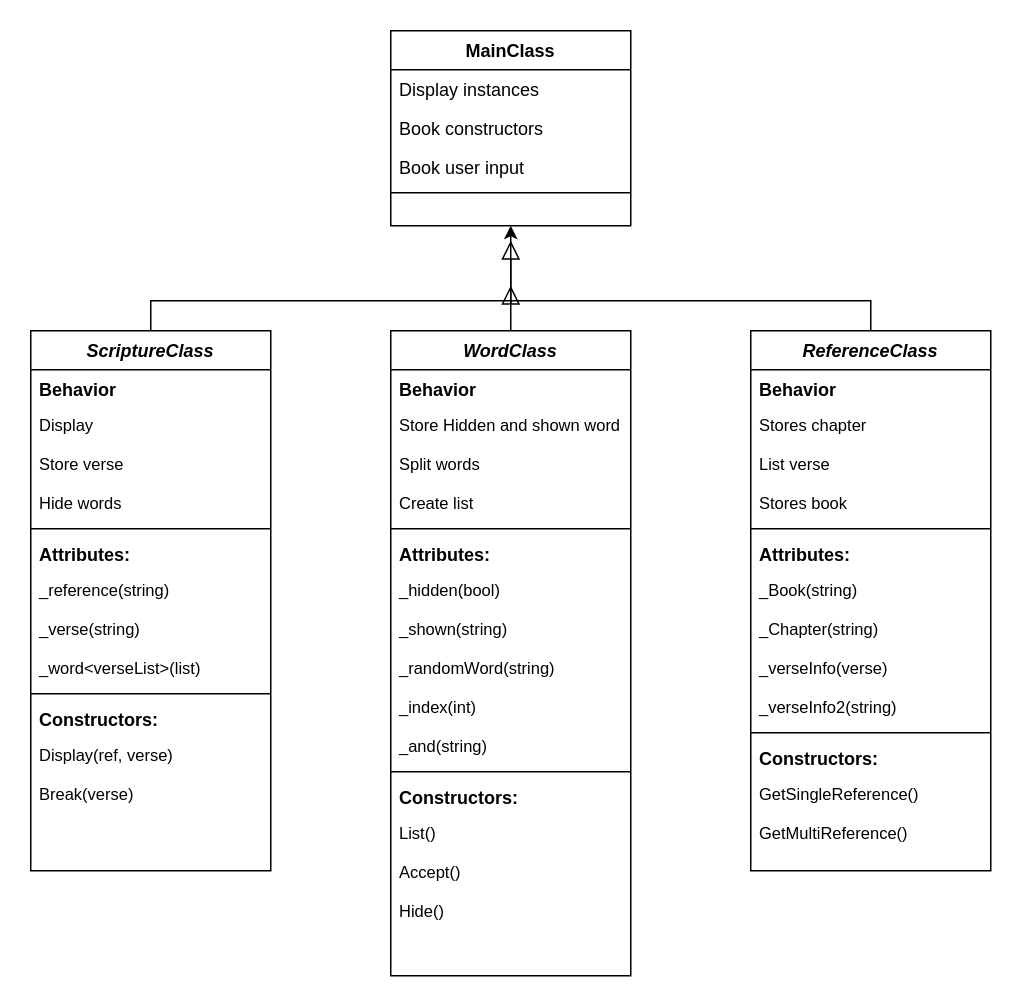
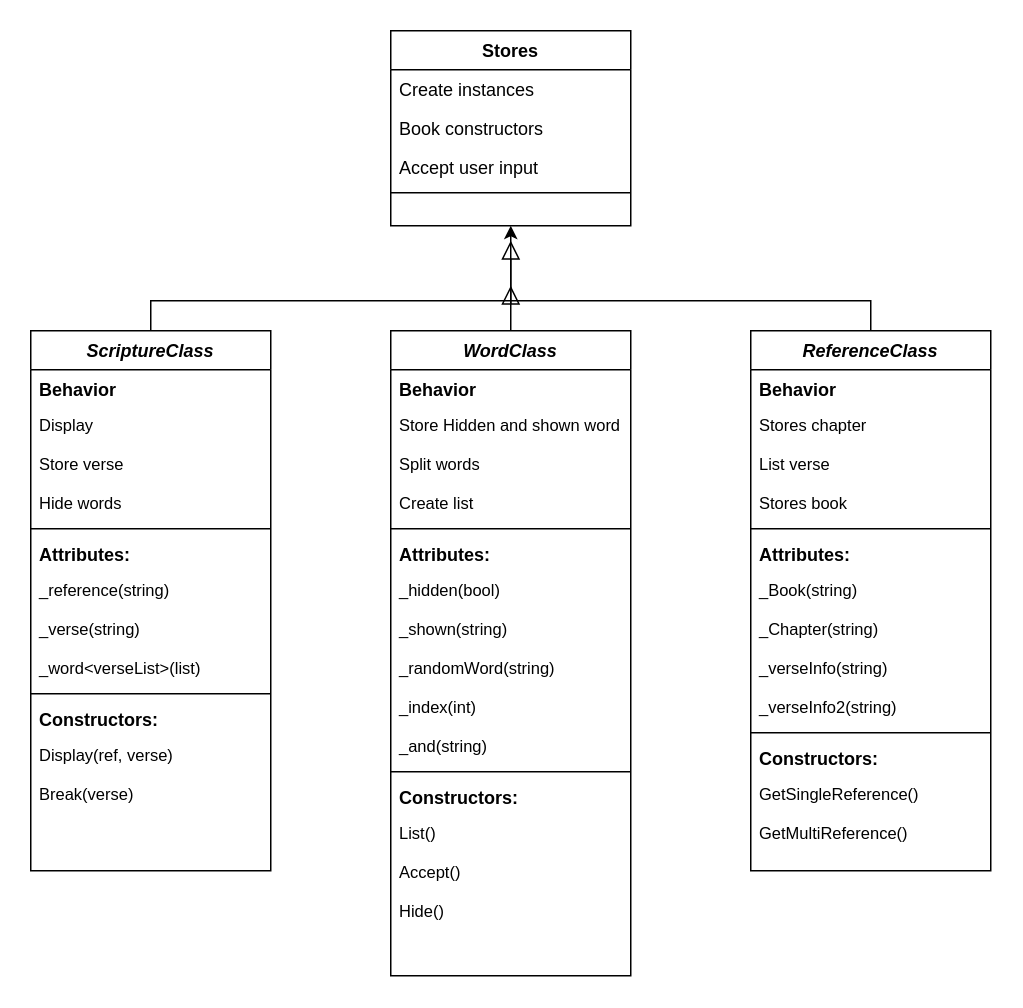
(510, 51) -> (510, 51)
(475, 90) -> (475, 90)
(468, 168) -> (478, 168)
(838, 668) -> (840, 668)
